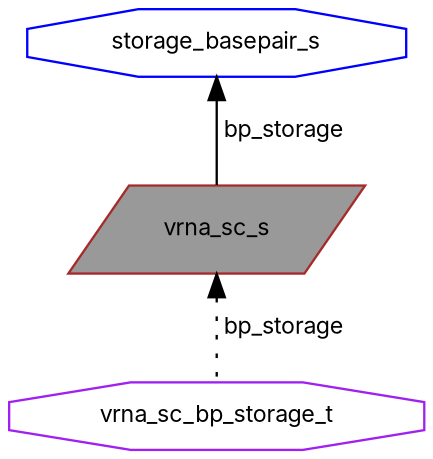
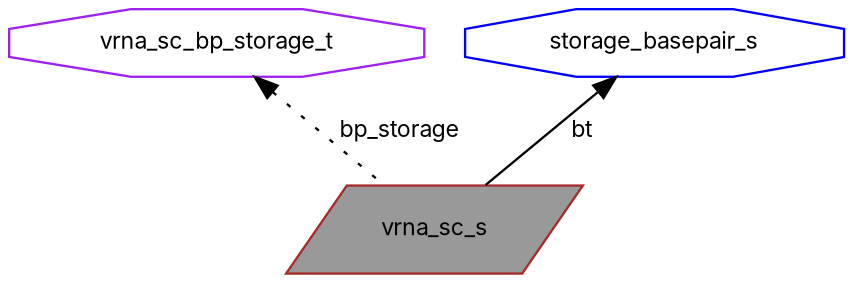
(280, 131) -> (579, 131)
(217, 340) -> (328, 138)
